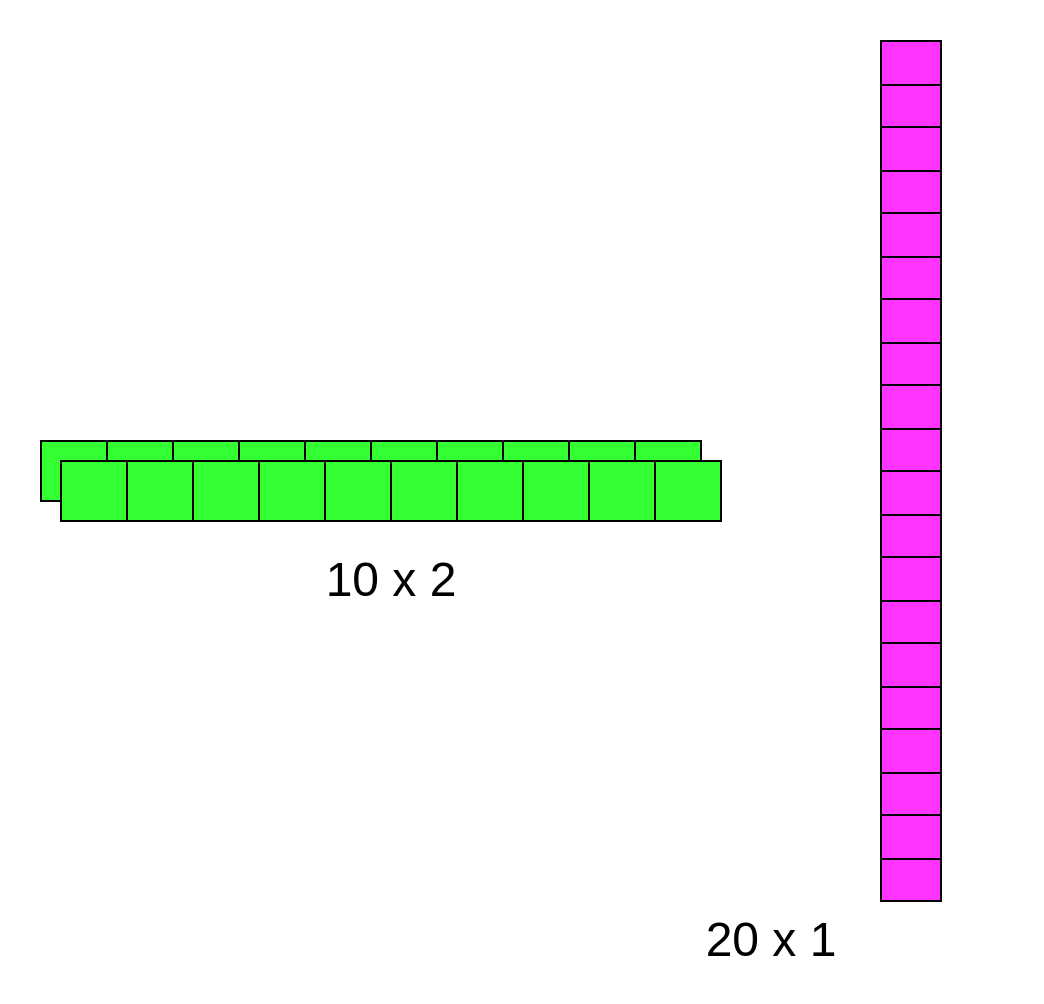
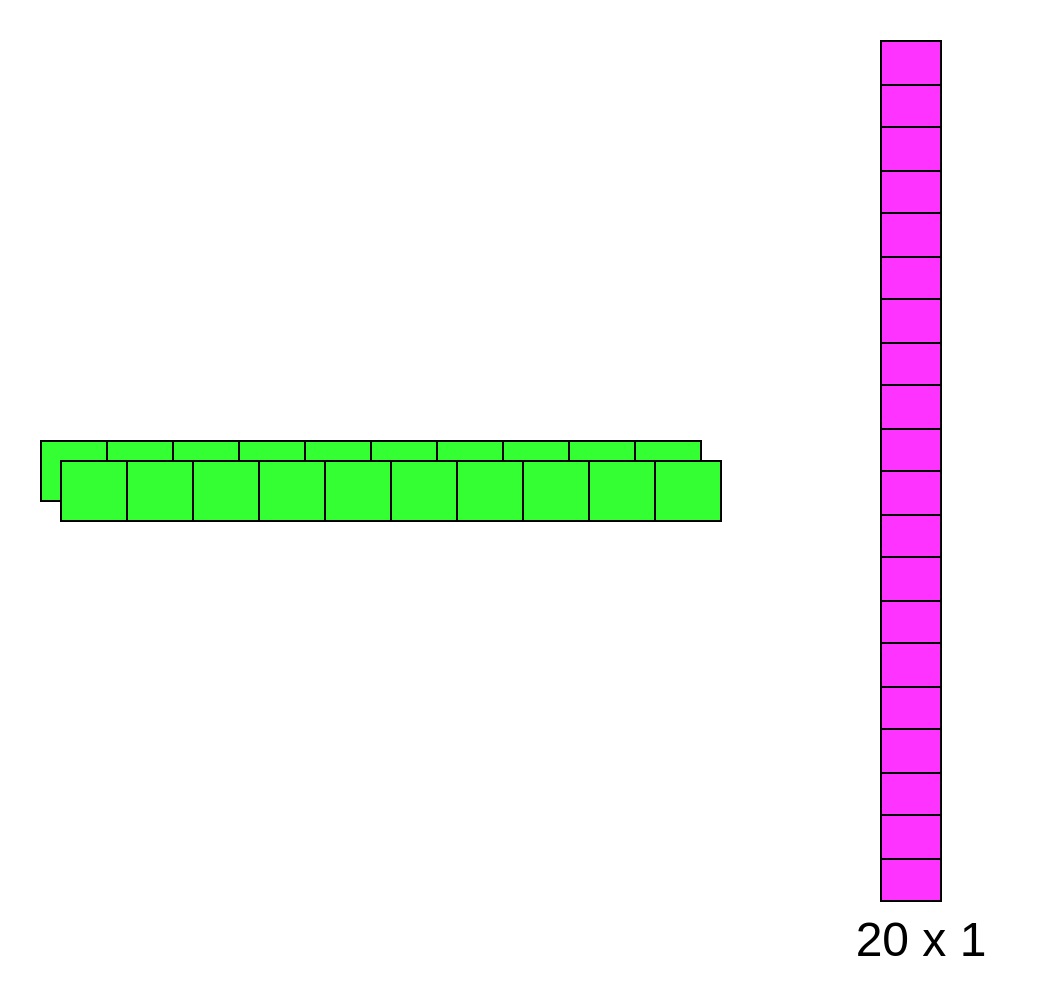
(391, 581) -> none
(771, 941) -> (921, 941)
